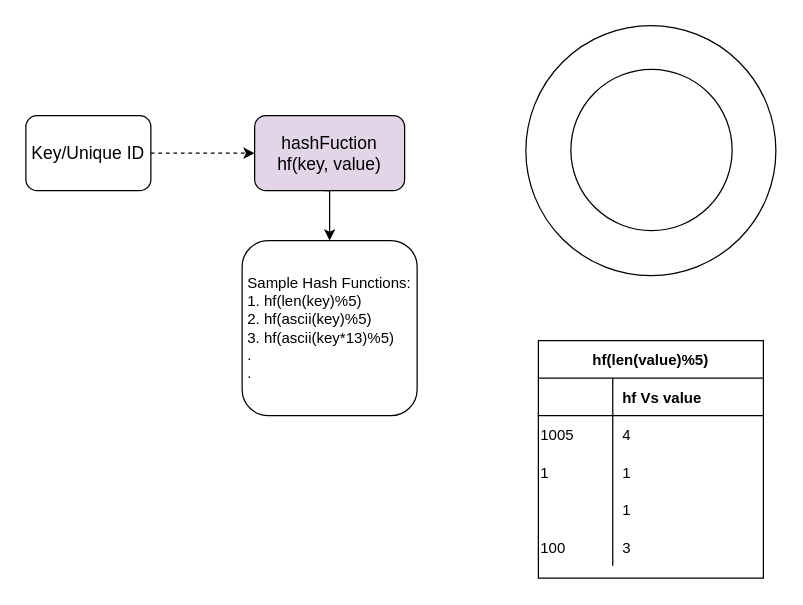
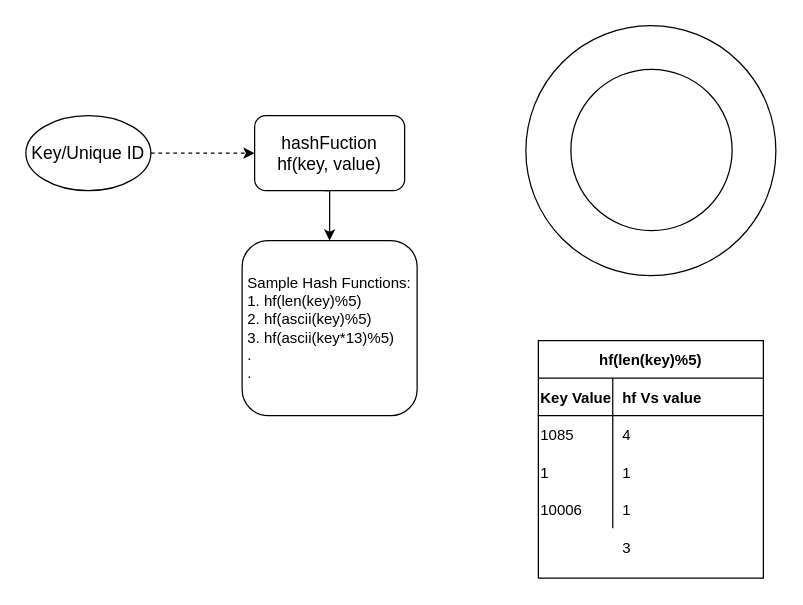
(88, 153) -> (88, 153)
(329, 153) -> (329, 153)
(650, 360) -> (650, 360)
none -> (575, 397)
(557, 435) -> (557, 435)
none -> (575, 509)
(575, 547) -> none
